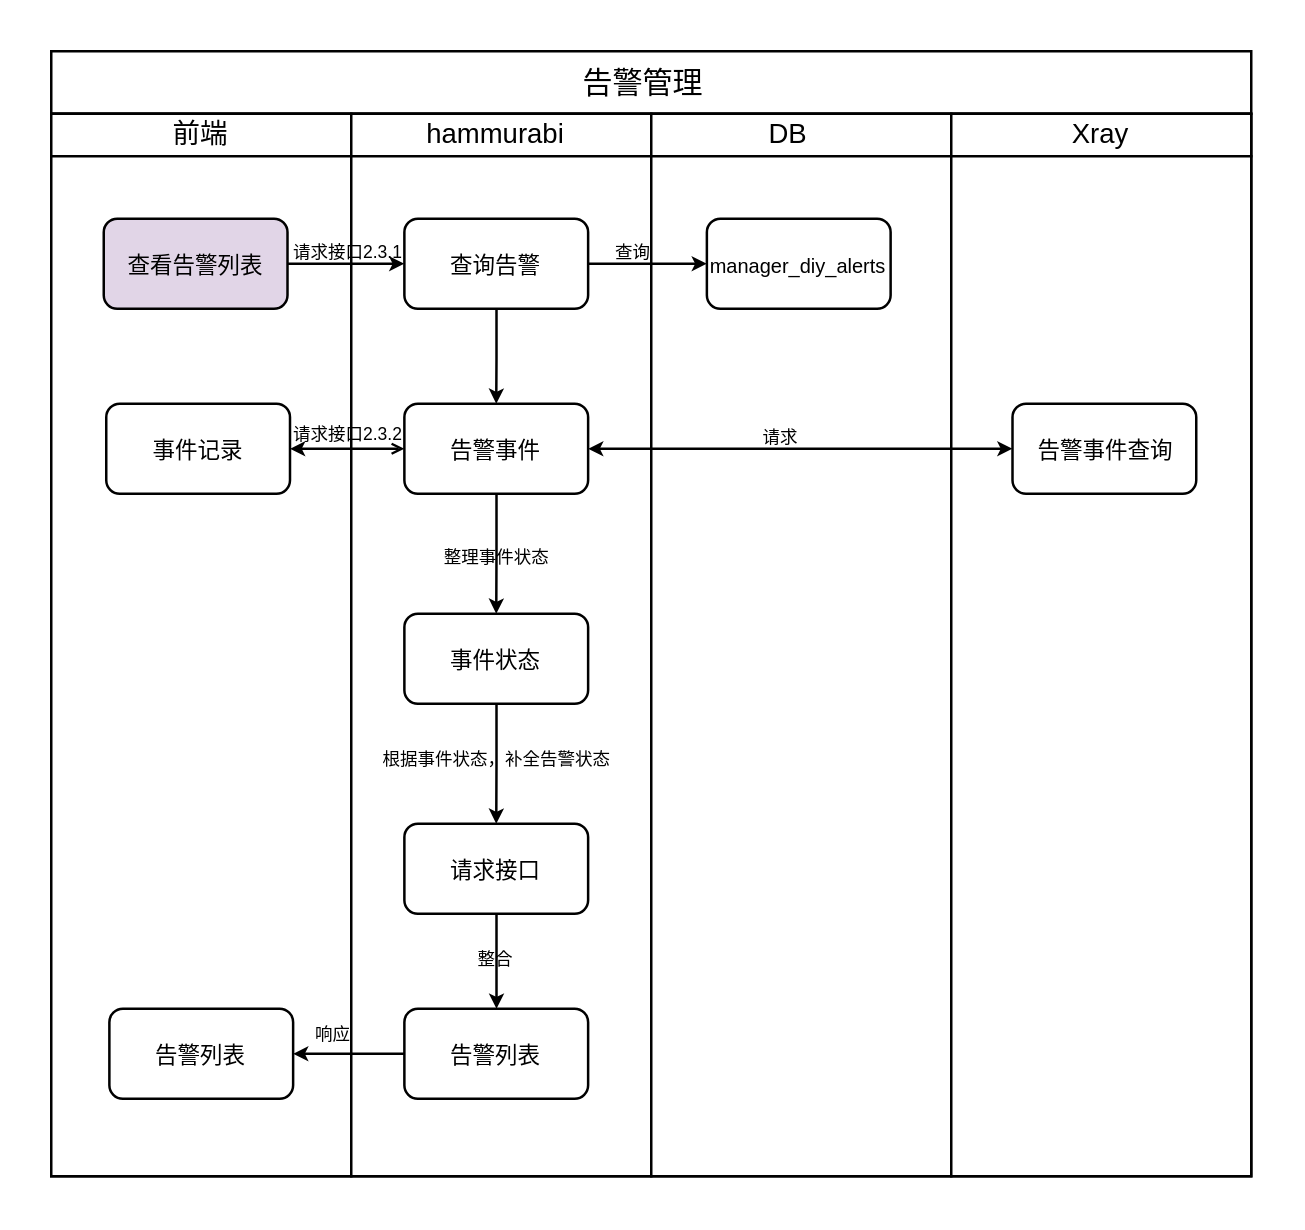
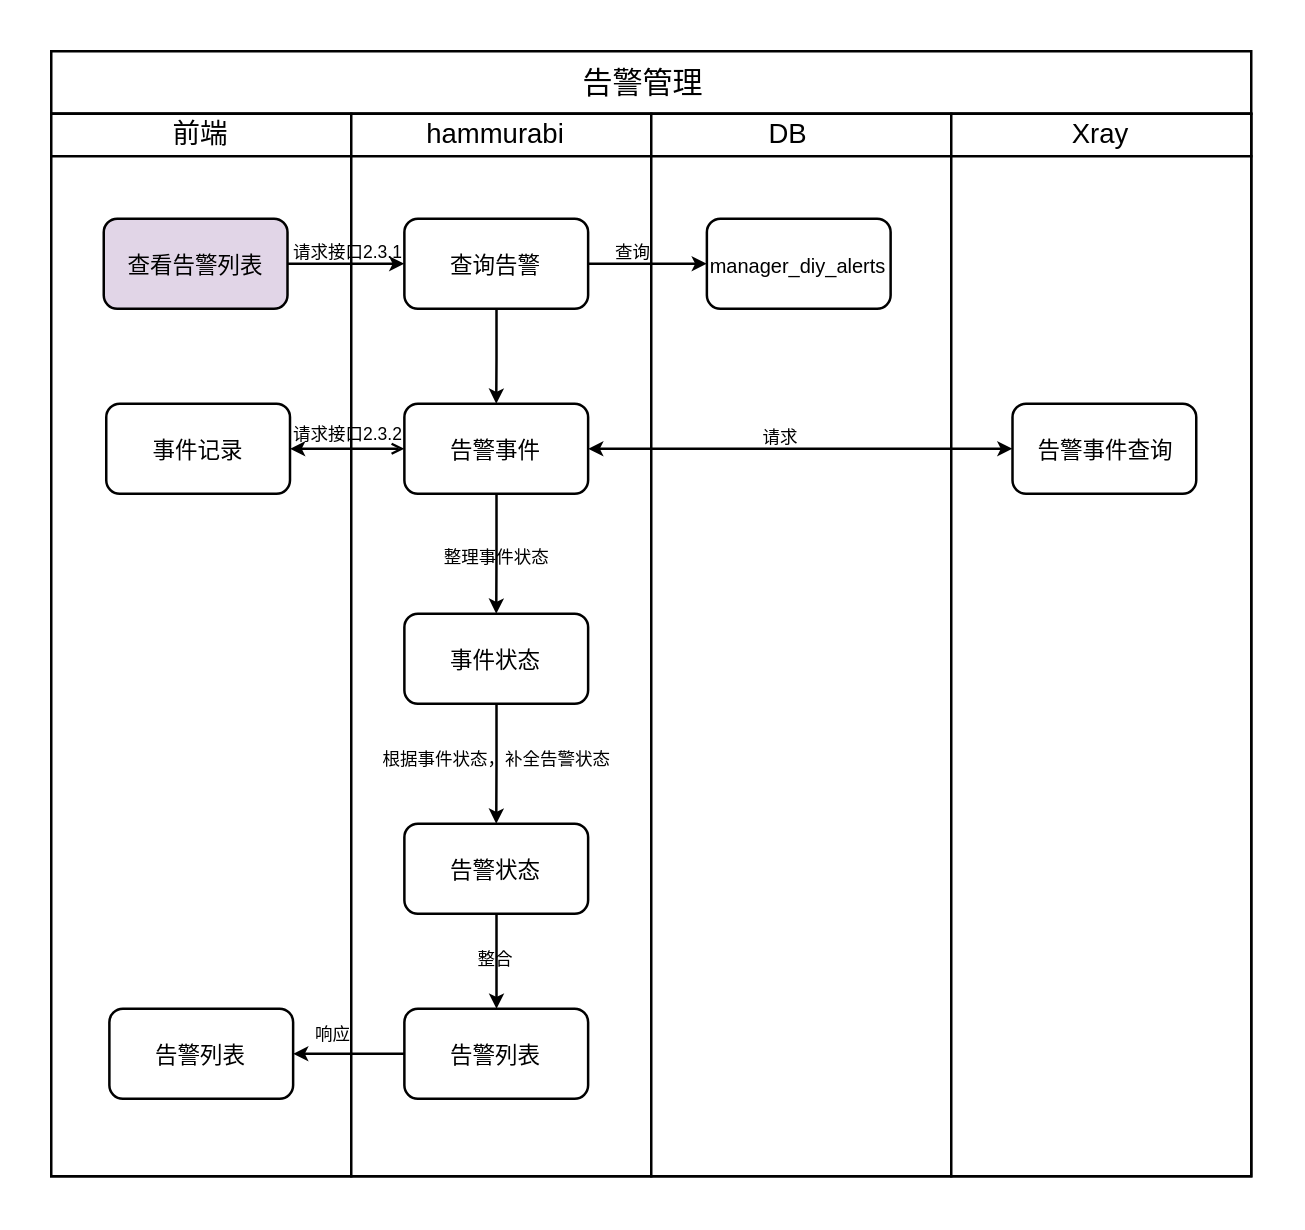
(496, 869) -> (496, 869)
